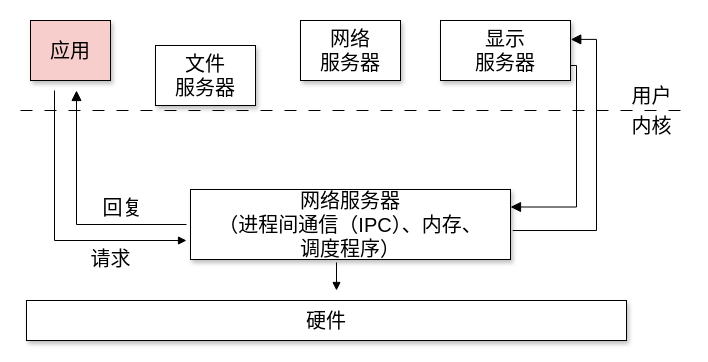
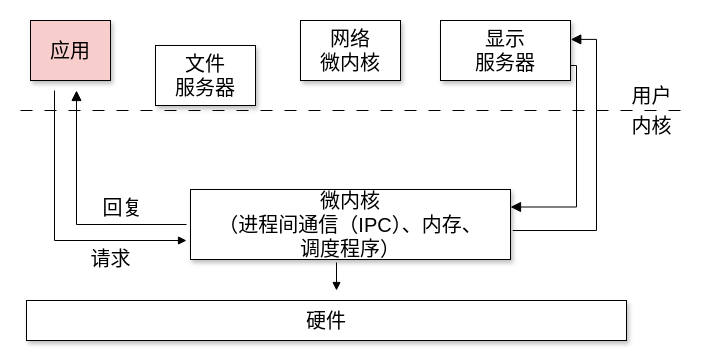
(351, 51) -> (351, 51)
(351, 225) -> (351, 225)
